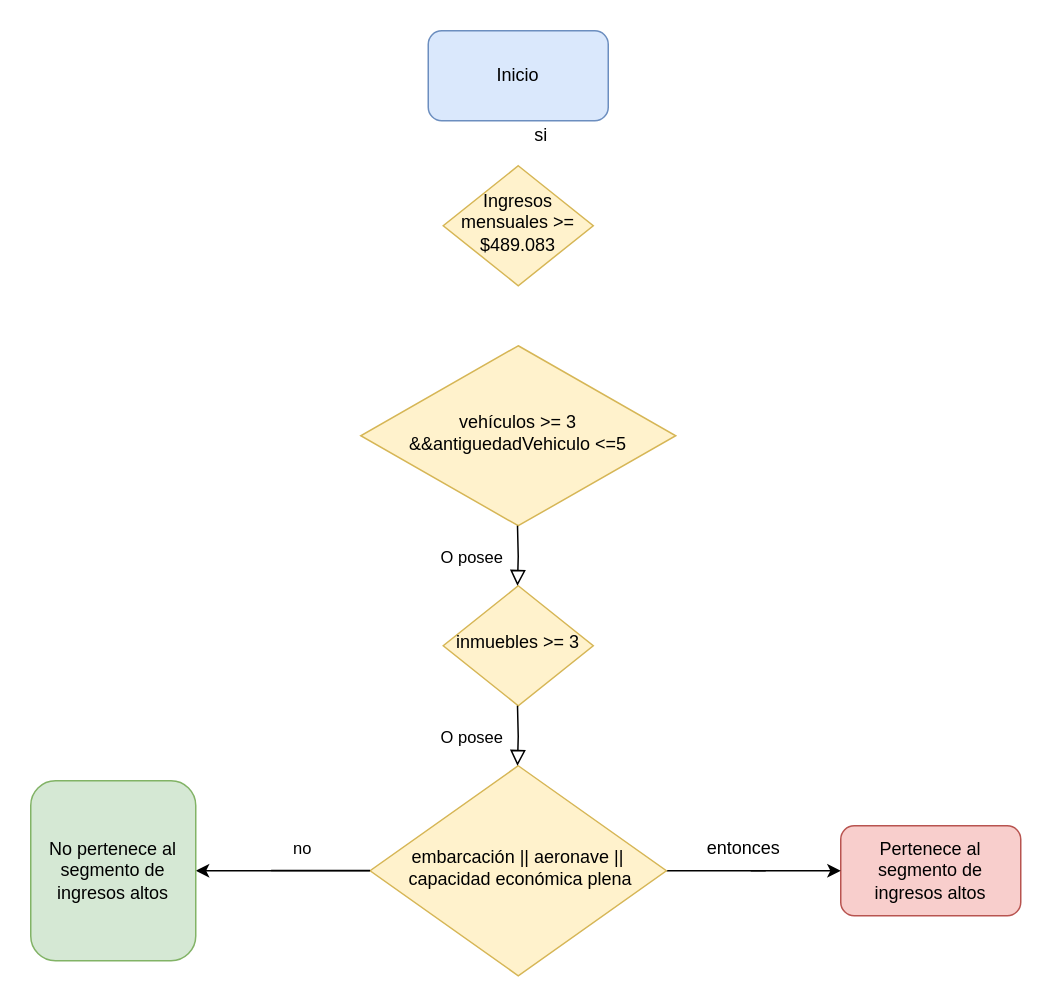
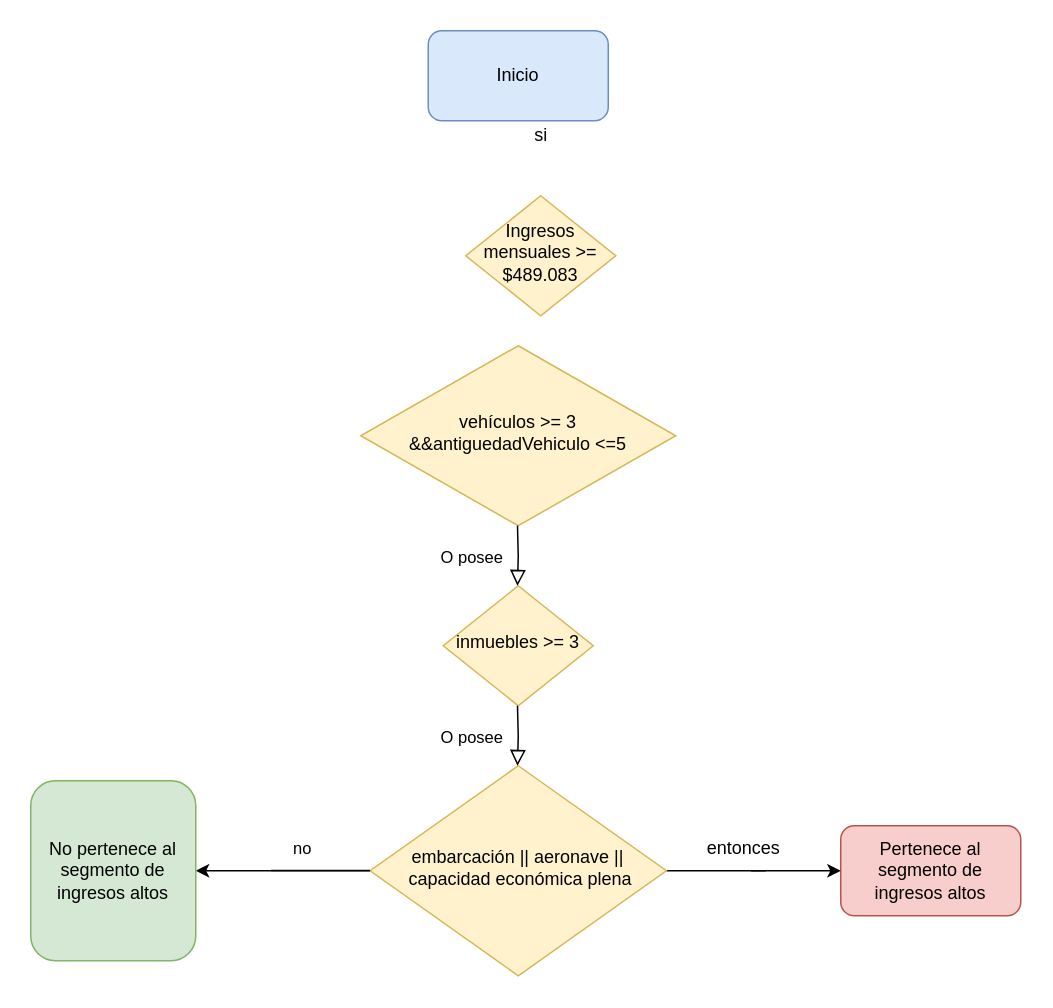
(518, 226) -> (541, 256)
